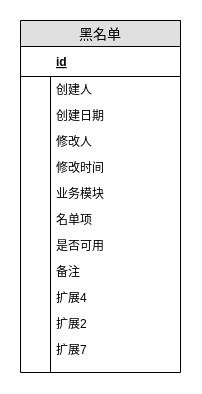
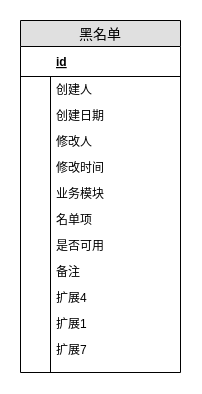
(71, 324) -> (71, 324)
